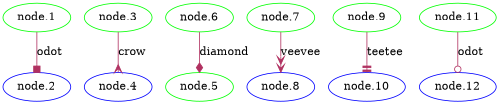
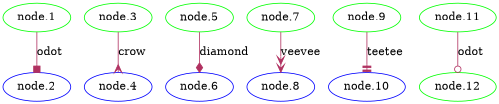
(200, 18) -> (200, 87)
(200, 47) -> (200, 47)
(458, 87) -> (458, 87)
